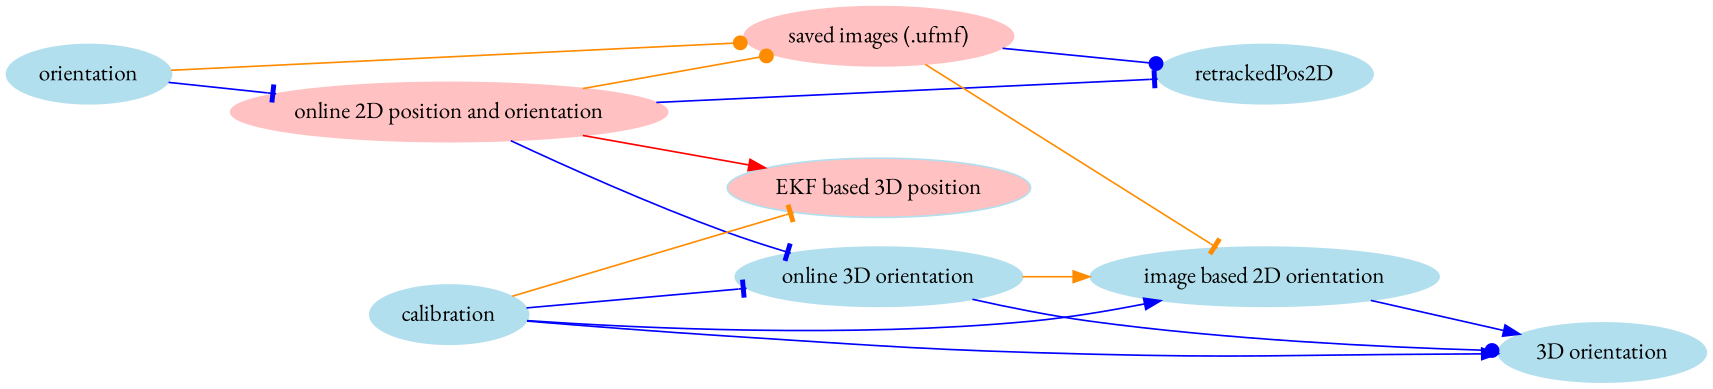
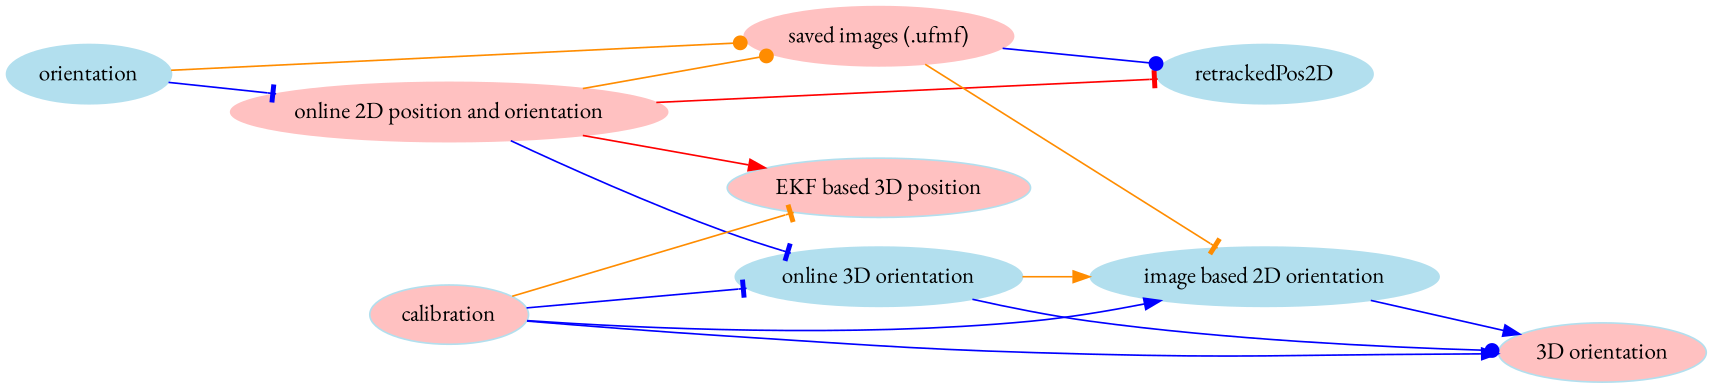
(903, 91) -> (903, 91)
(449, 315) -> (449, 315)
(1602, 353) -> (1602, 353)
